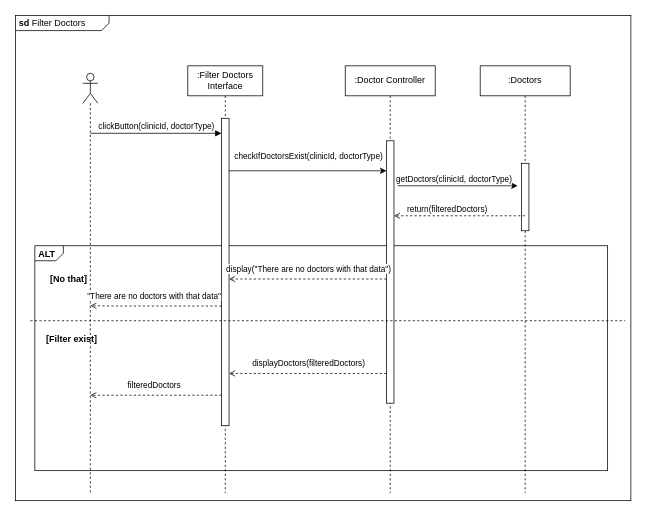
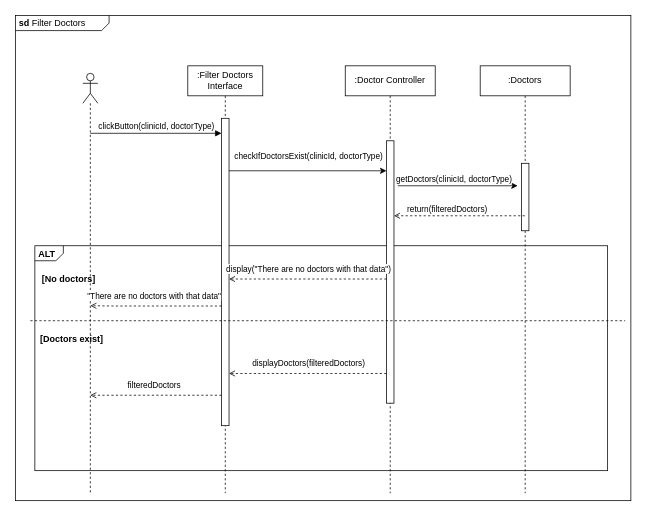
(69, 279) -> (69, 279)
(72, 339) -> (72, 339)
